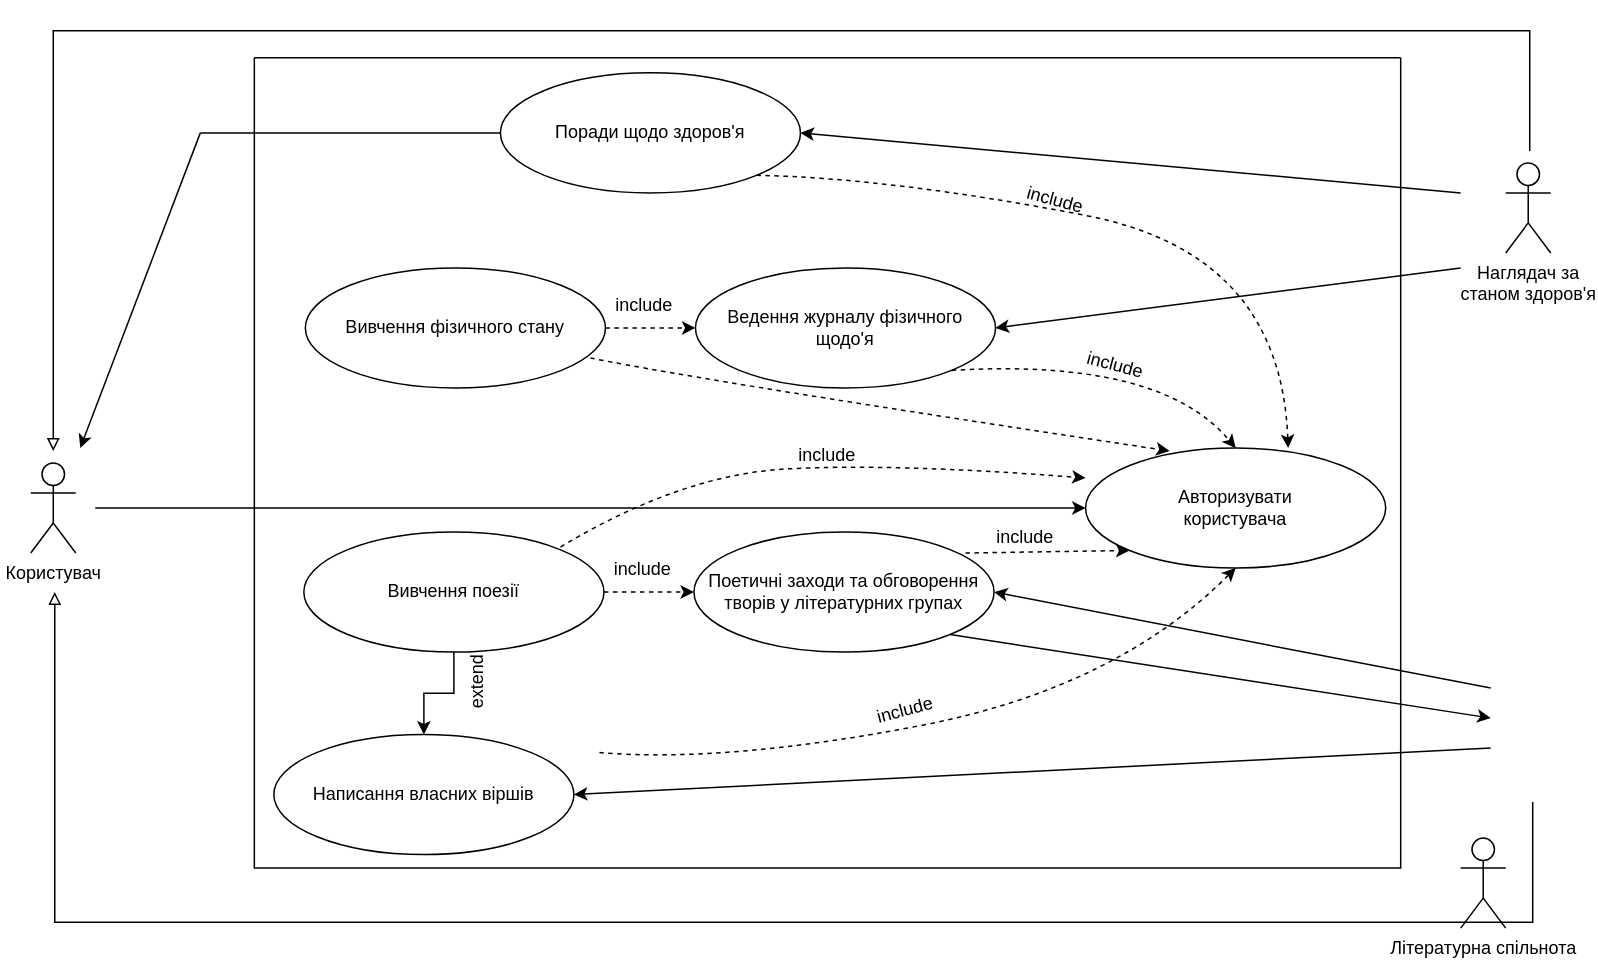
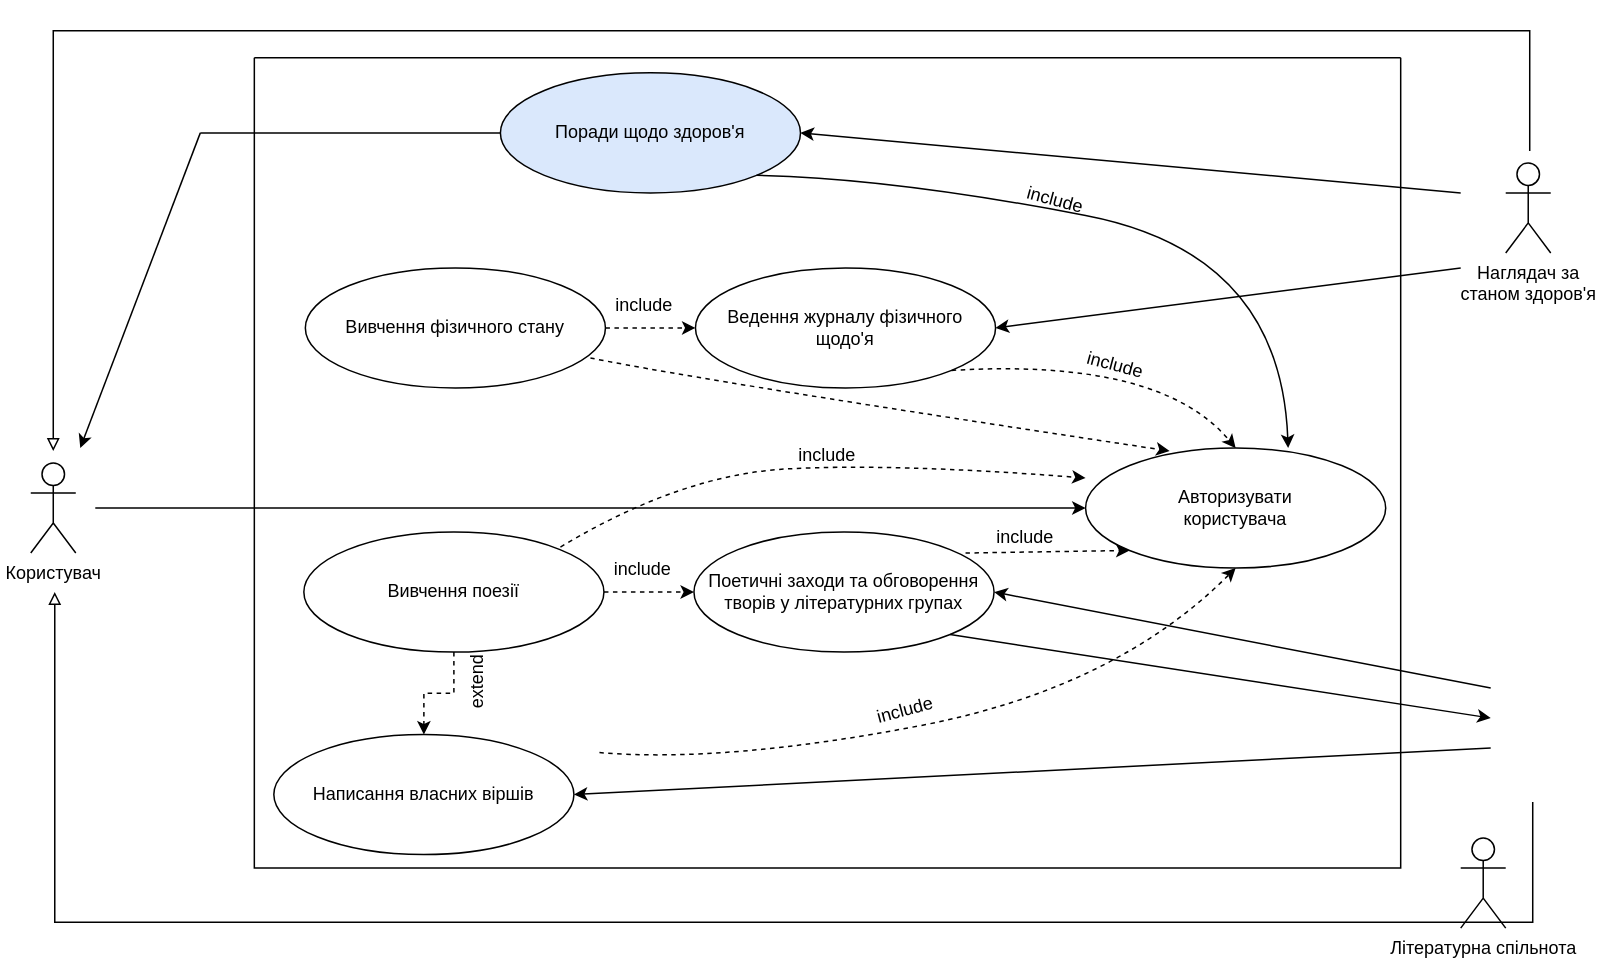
(650, 133) -> (650, 133)
(1084, 215) -> (1084, 215)
(444, 693) -> (444, 693)
